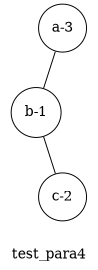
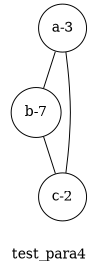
(36, 112) -> (36, 112)
none -> (70, 112)
